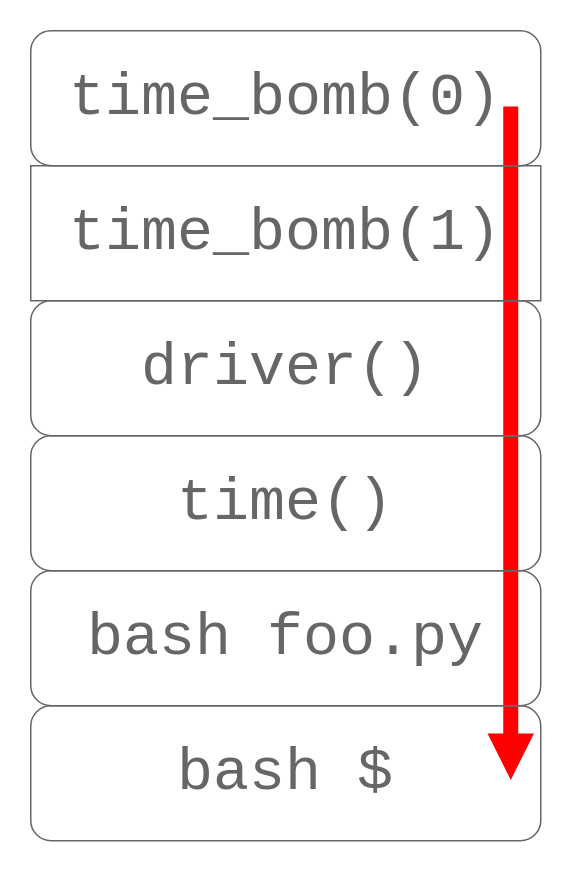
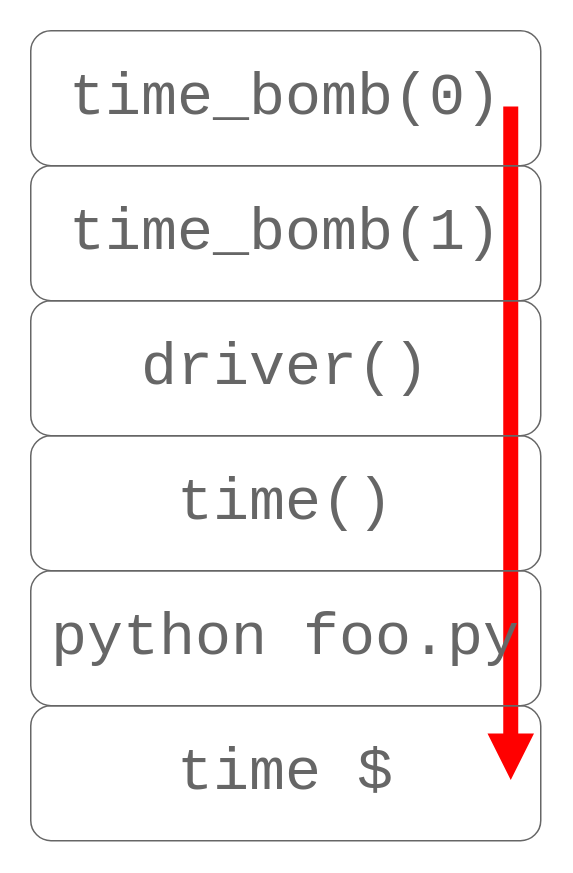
(286, 233) -> (286, 233)
(286, 638) -> (286, 638)
(286, 773) -> (286, 773)
